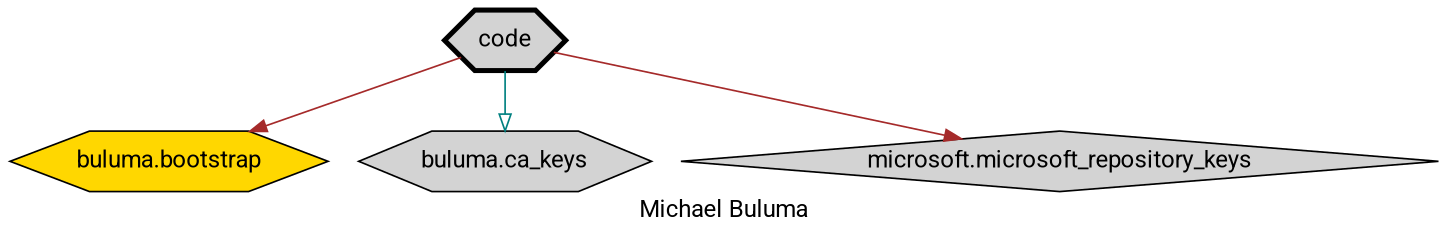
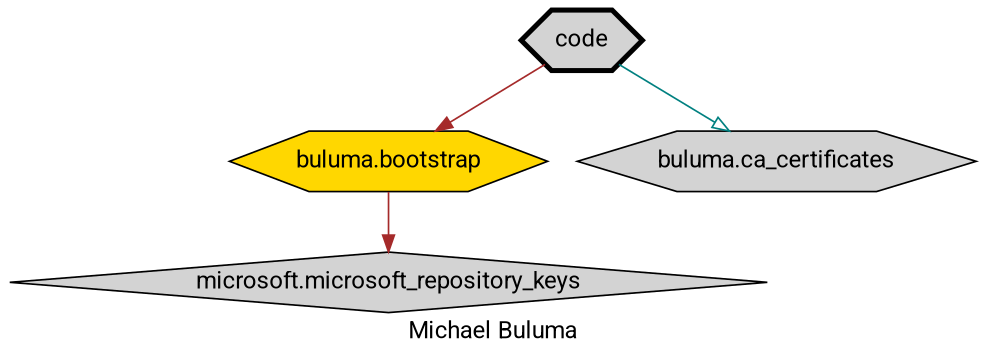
(749, 94) -> (389, 214)
(505, 161) -> (777, 161)
